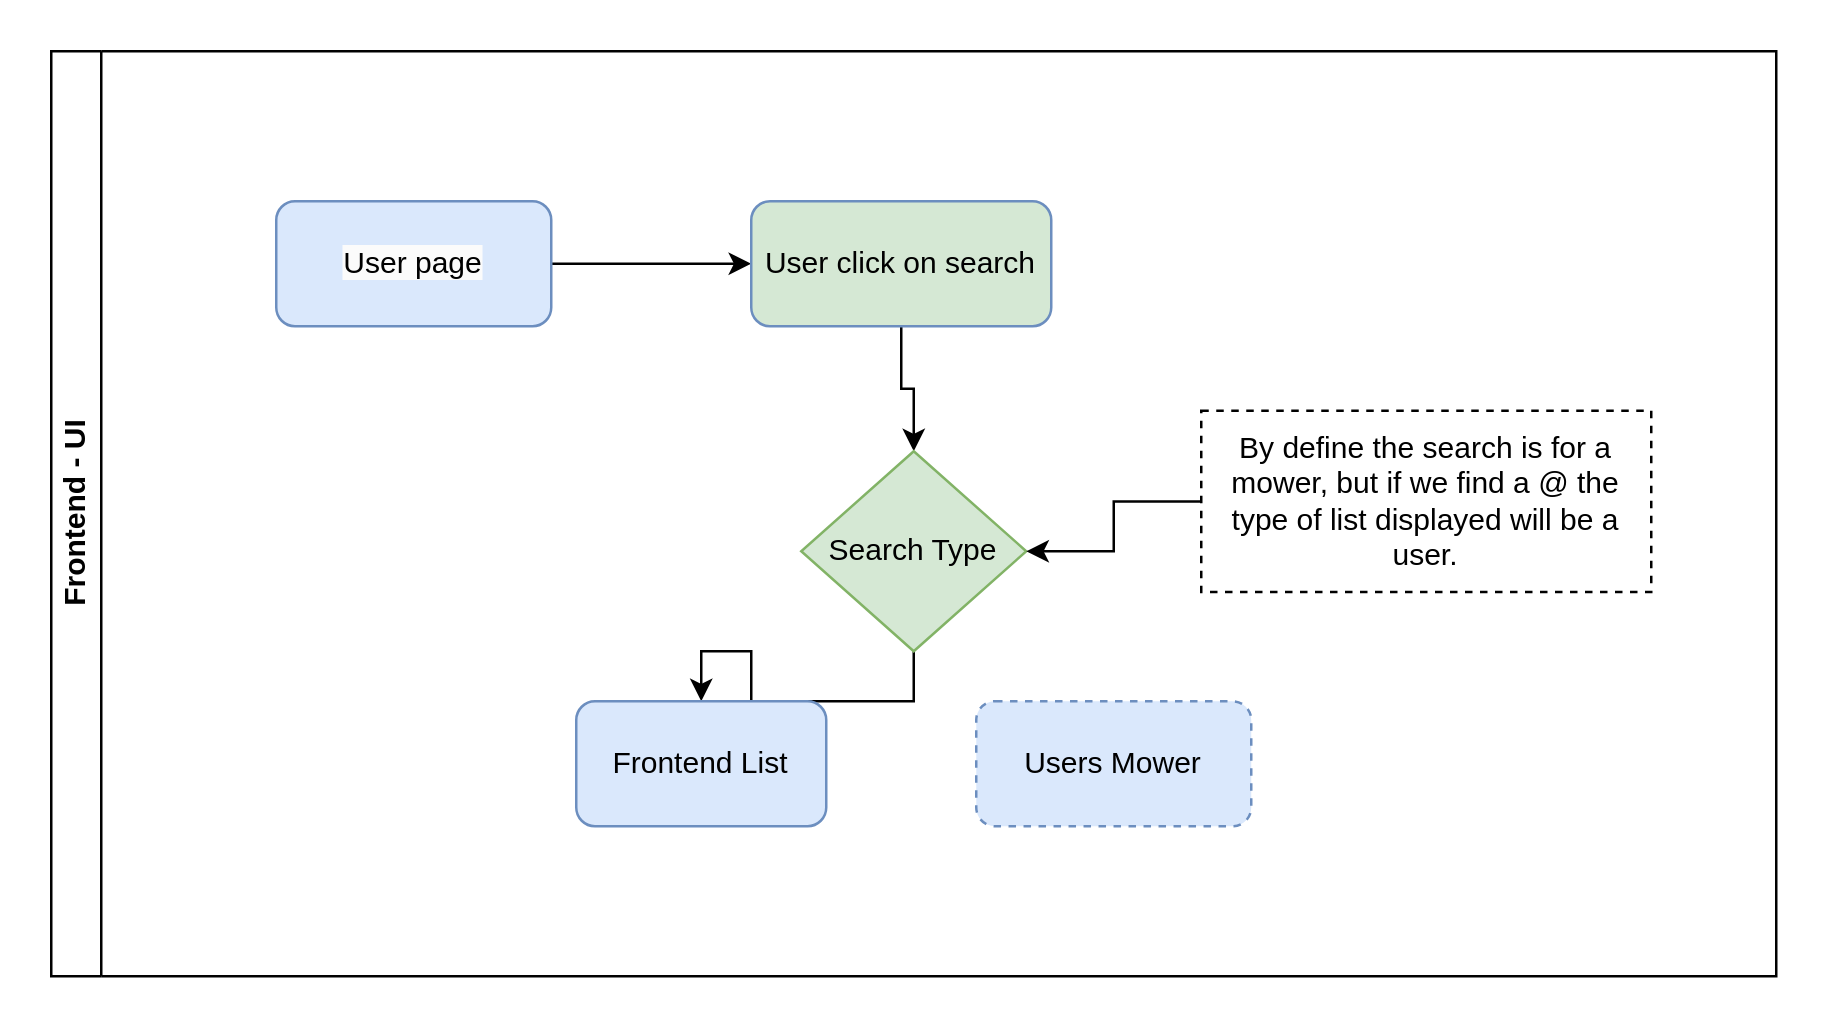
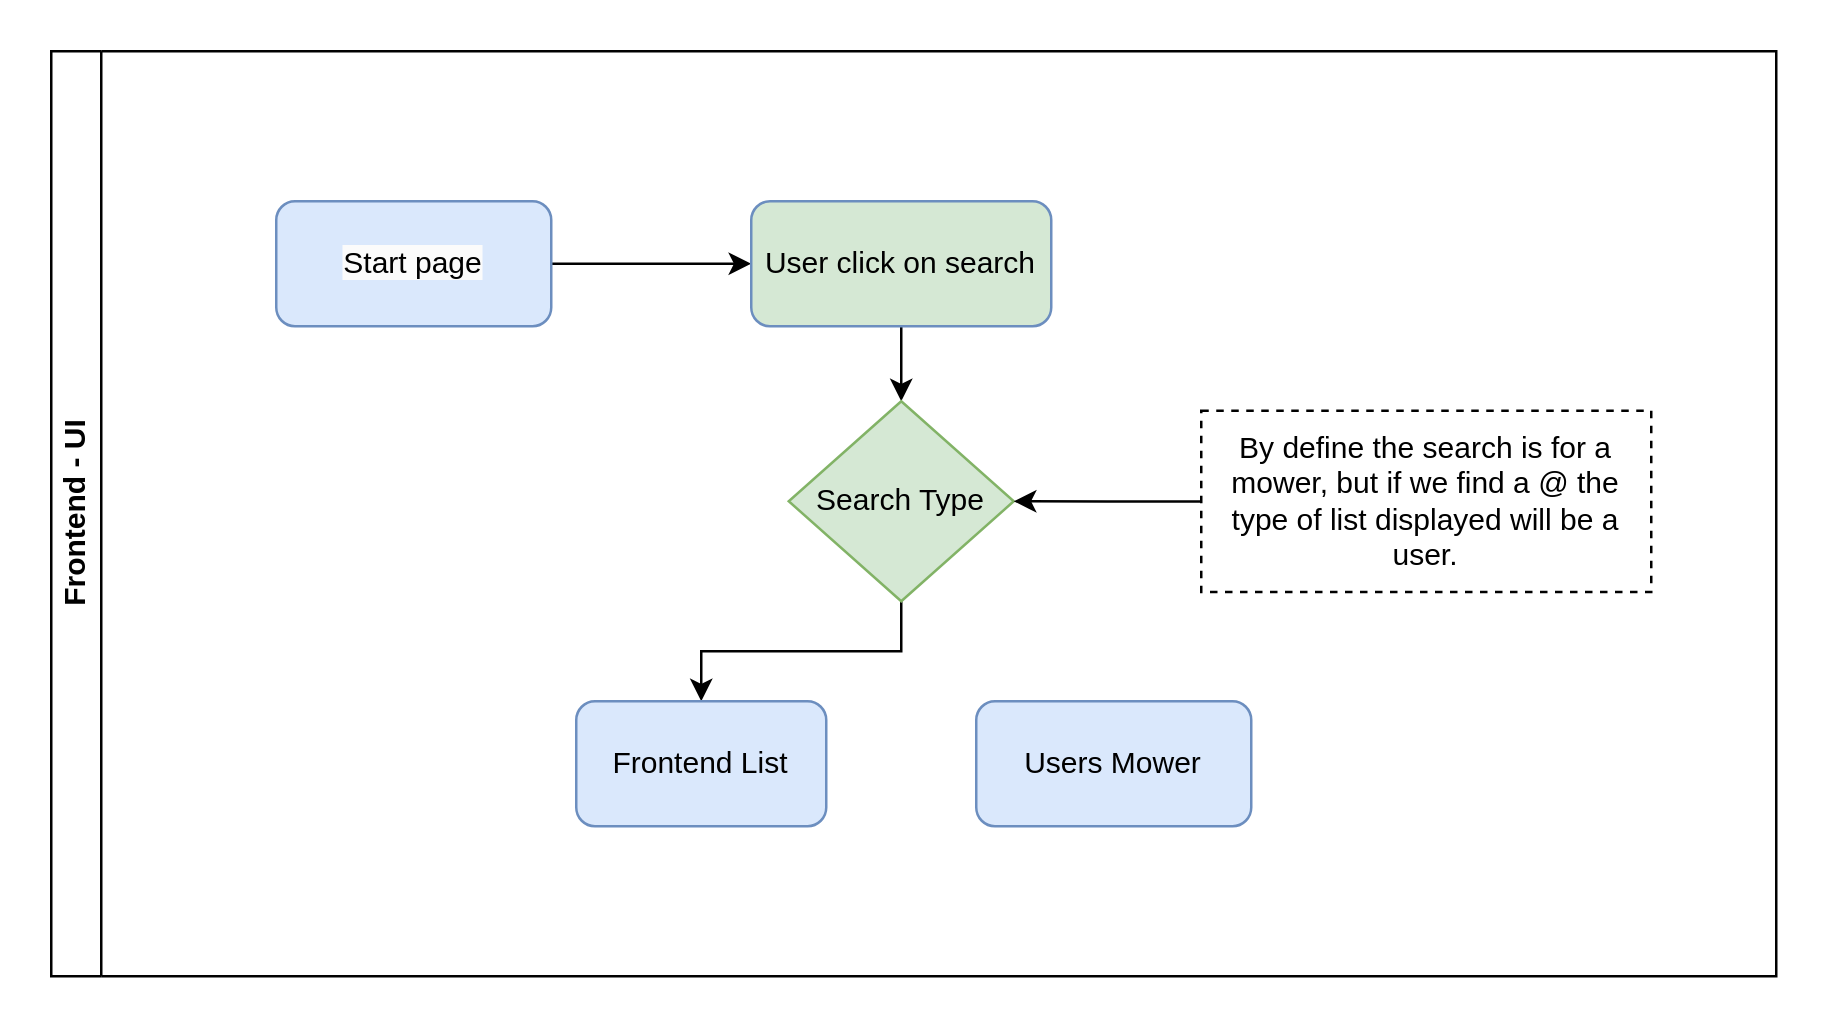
(414, 264) -> (414, 264)
(914, 551) -> (901, 501)
(1114, 764) -> (1114, 764)
